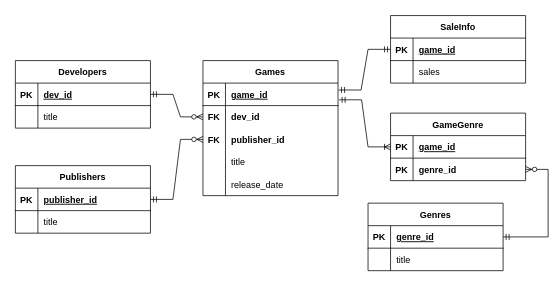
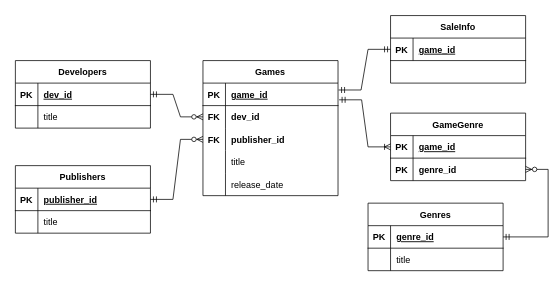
(469, 72) -> none
